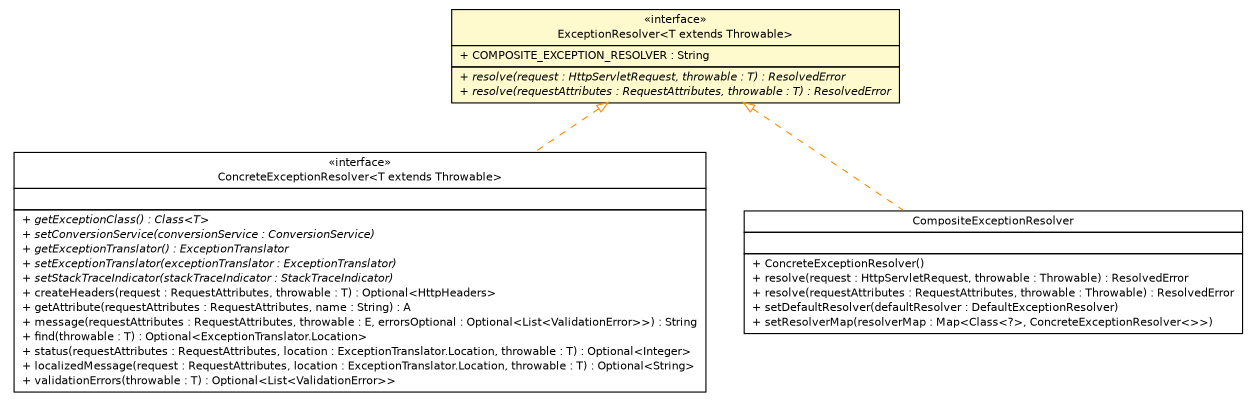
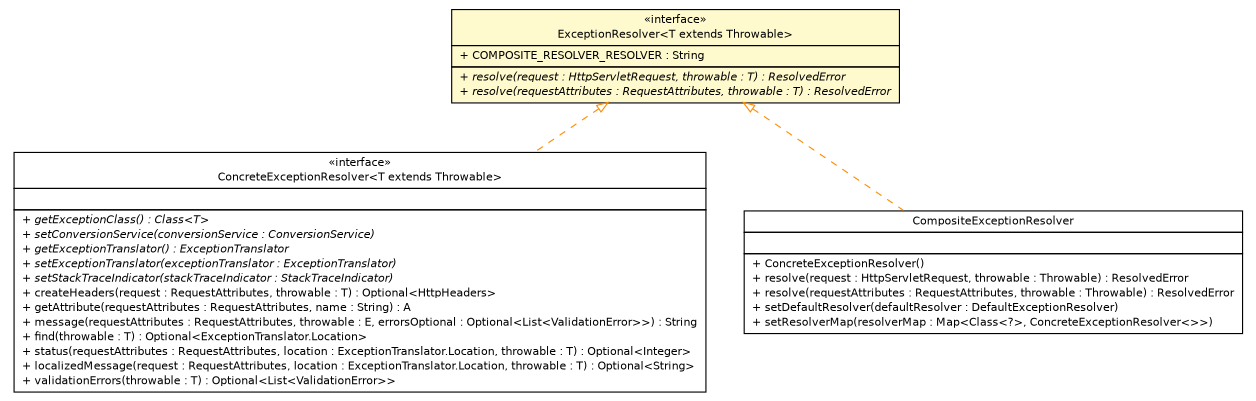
(585, 56) -> (582, 56)
